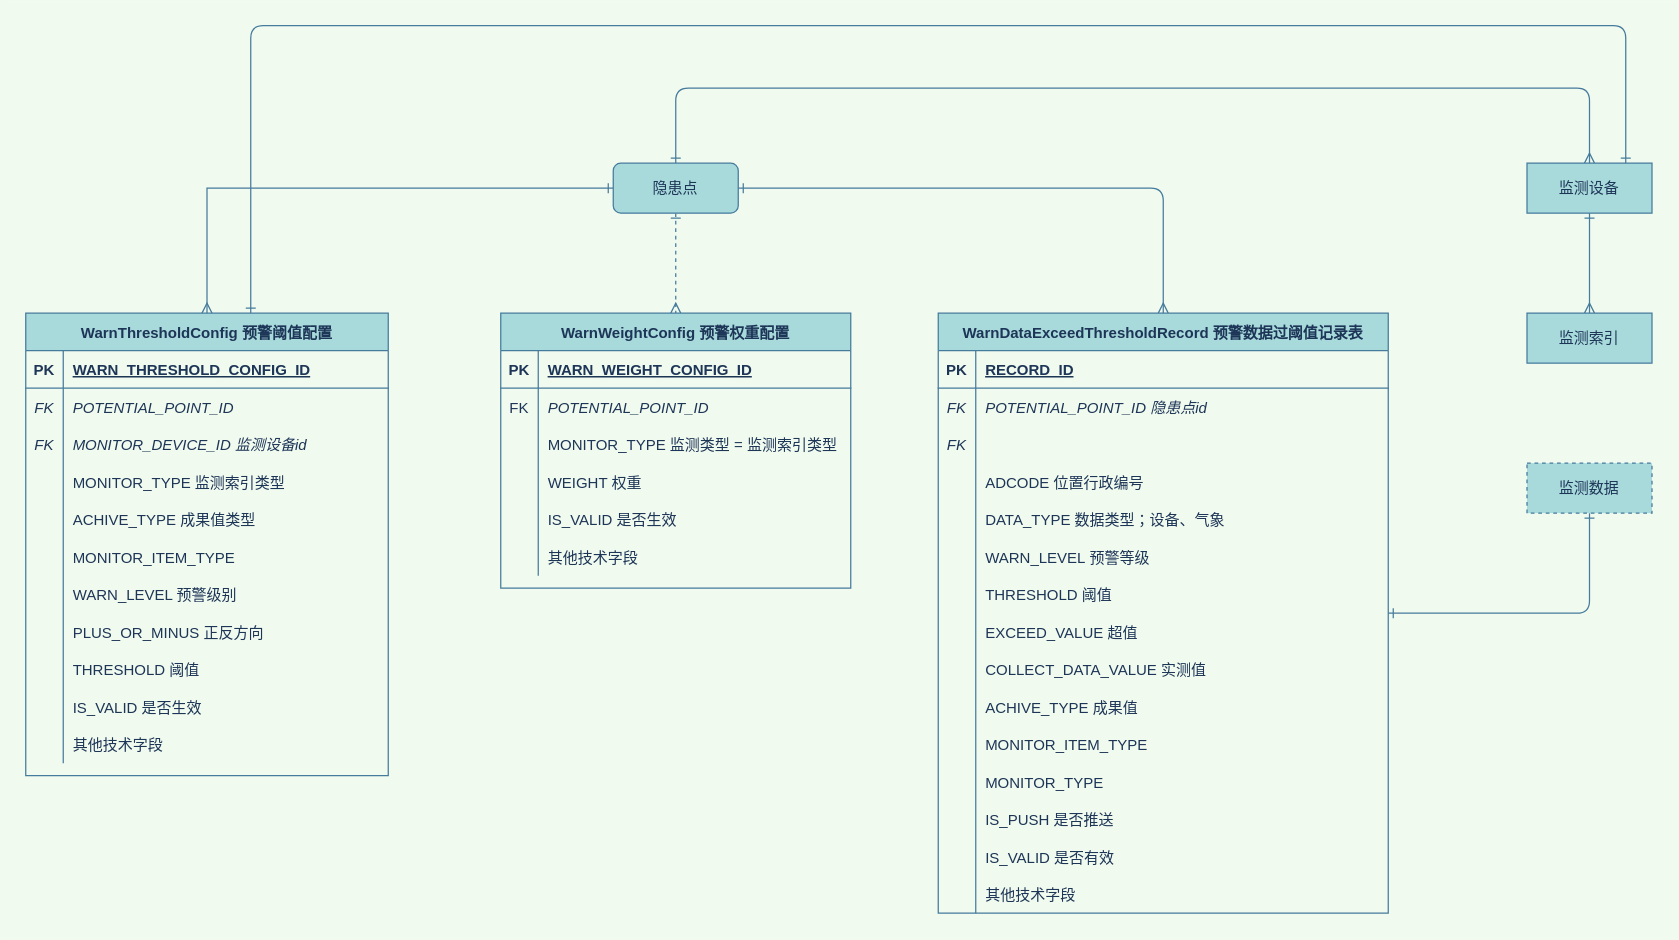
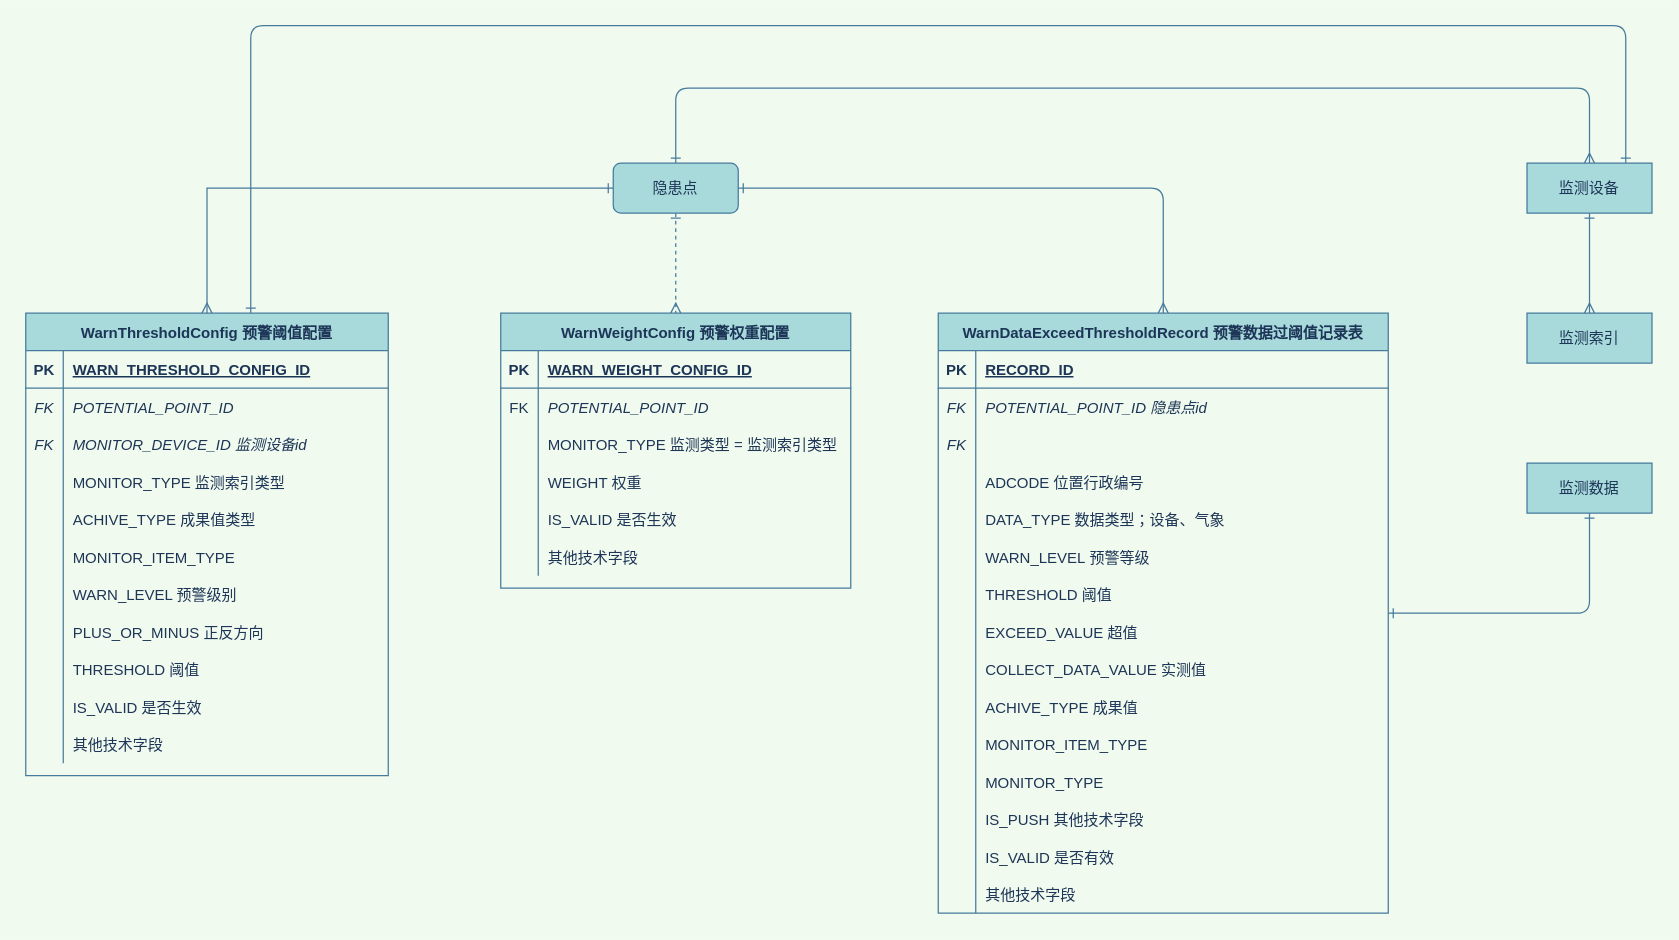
(1589, 488) -> (1589, 488)
(1049, 820) -> (1064, 820)
